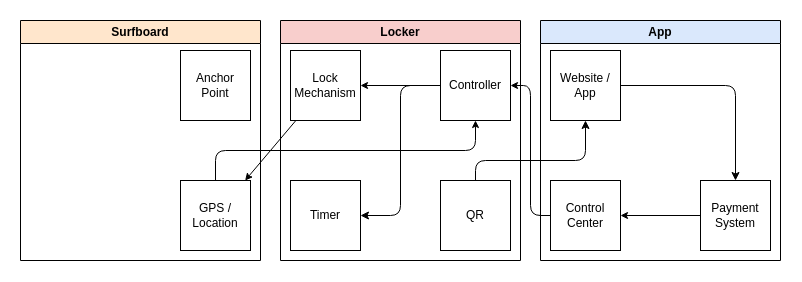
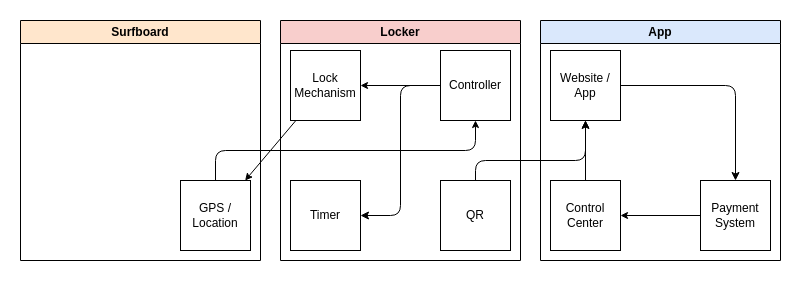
(216, 86) -> none
(531, 153) -> (586, 168)
